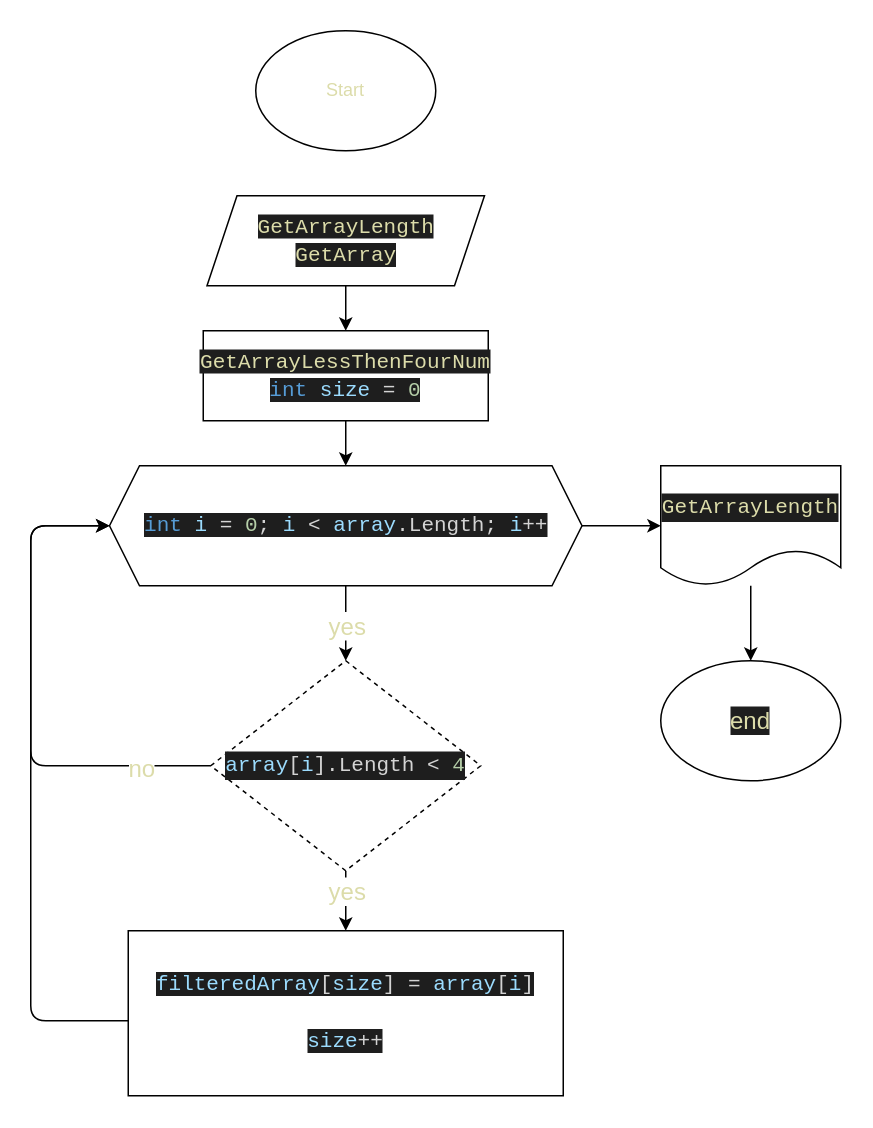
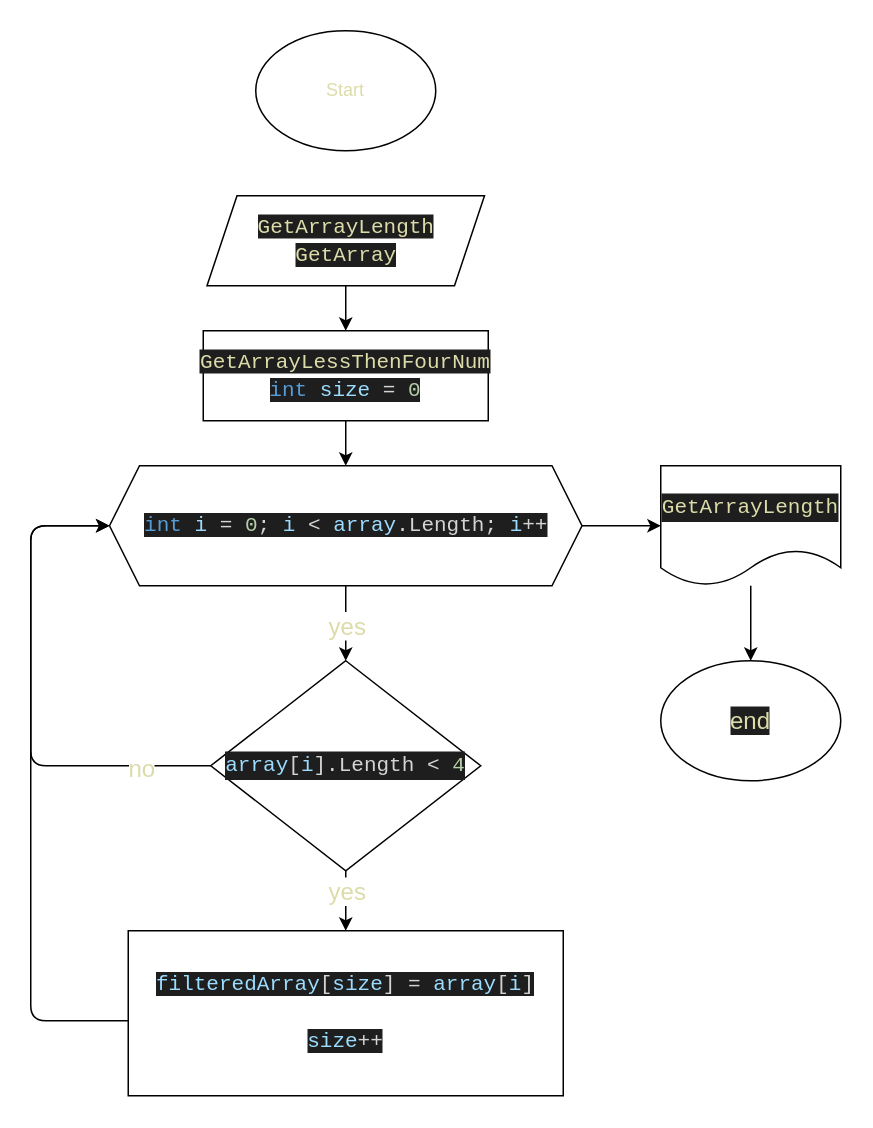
(346, 766) -> (346, 766)
